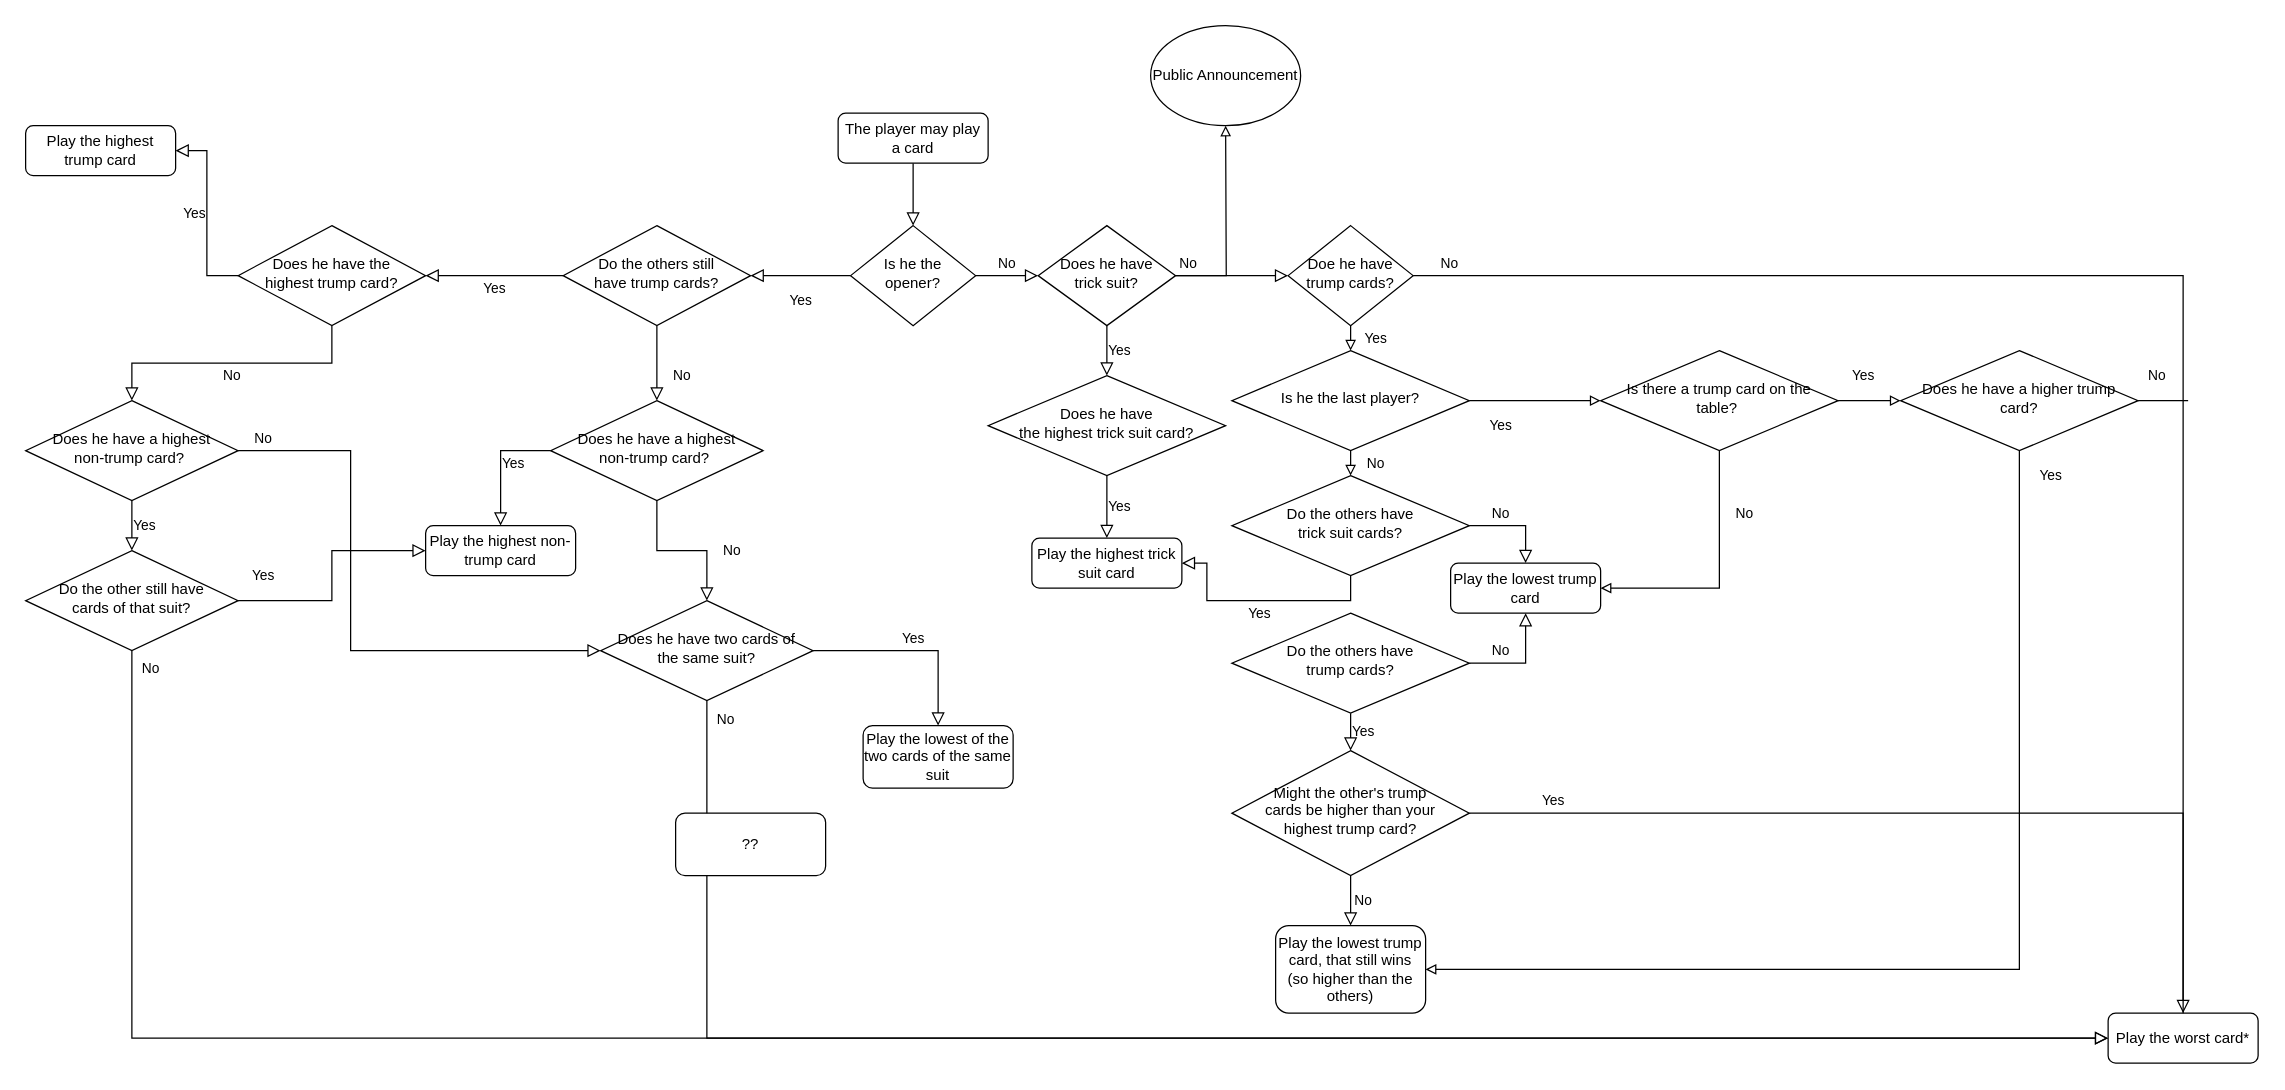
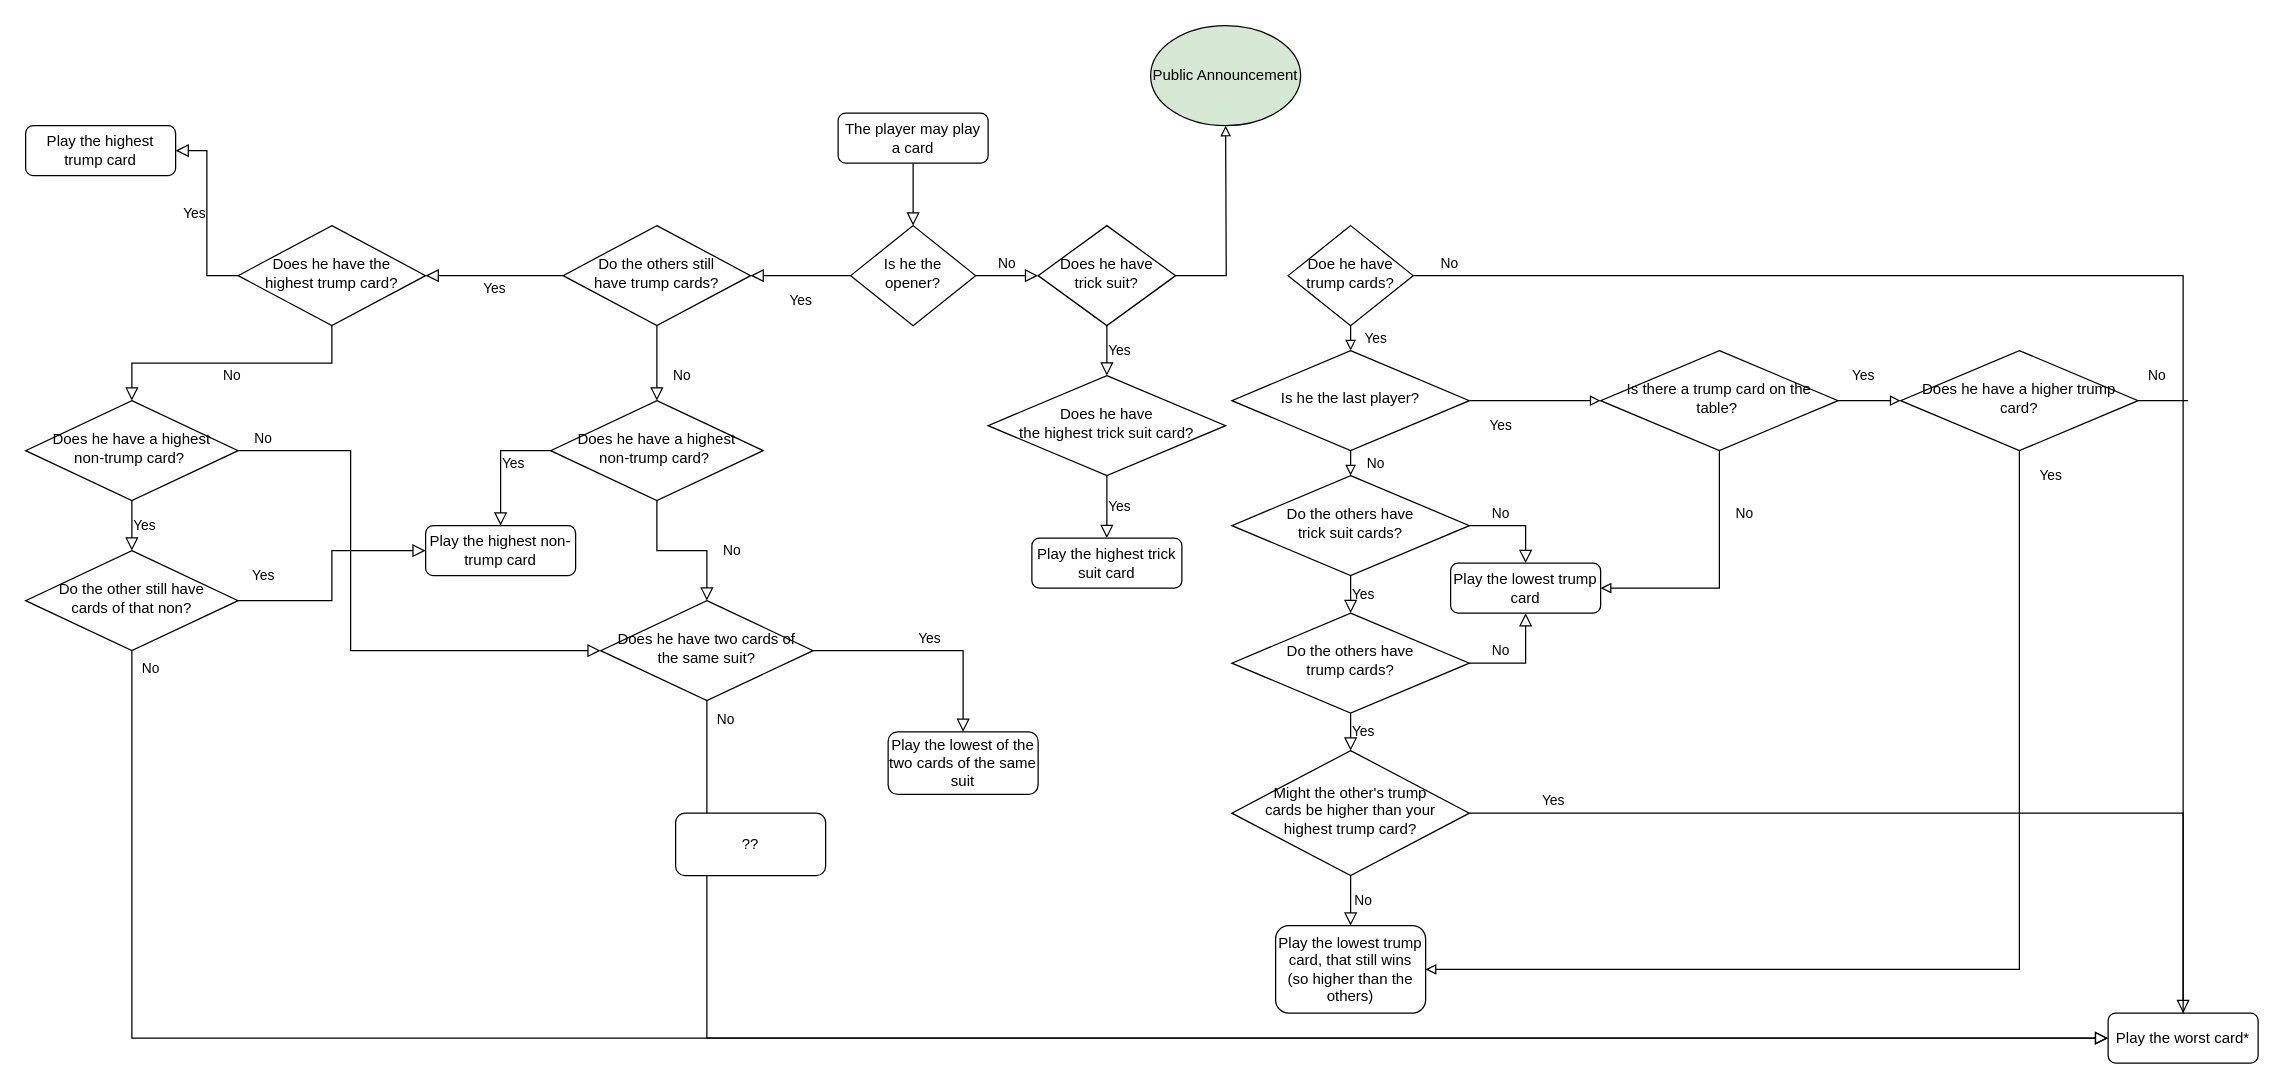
(1226, 76) -> (1226, 76)
(1251, 276) -> none
(132, 598) -> (132, 598)
(1261, 601) -> (1351, 592)
(938, 757) -> (963, 763)
